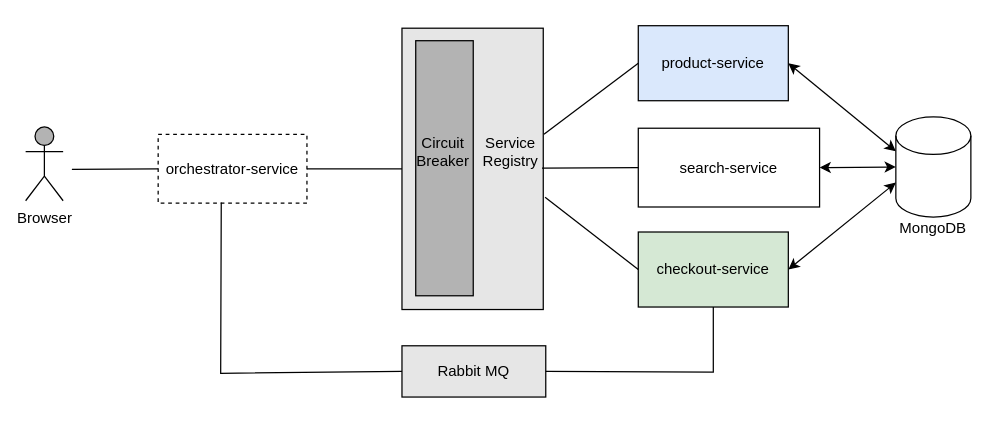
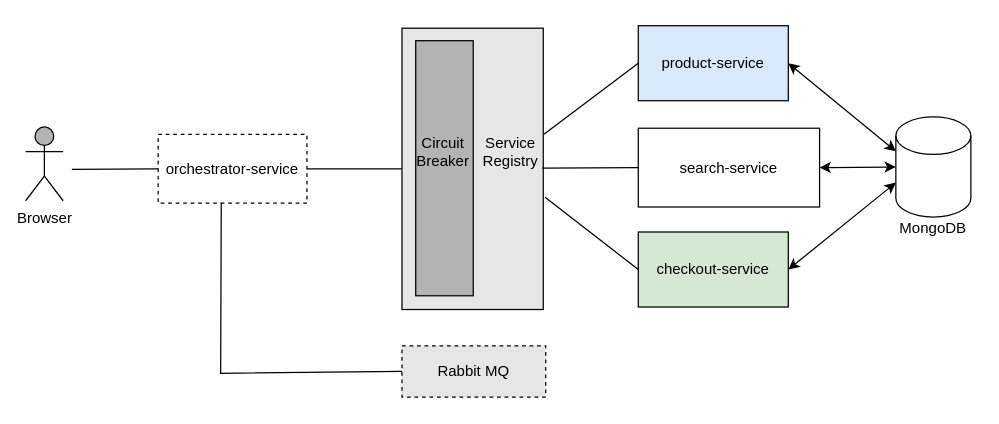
(474, 371) -> (474, 371)
(662, 372) -> none
